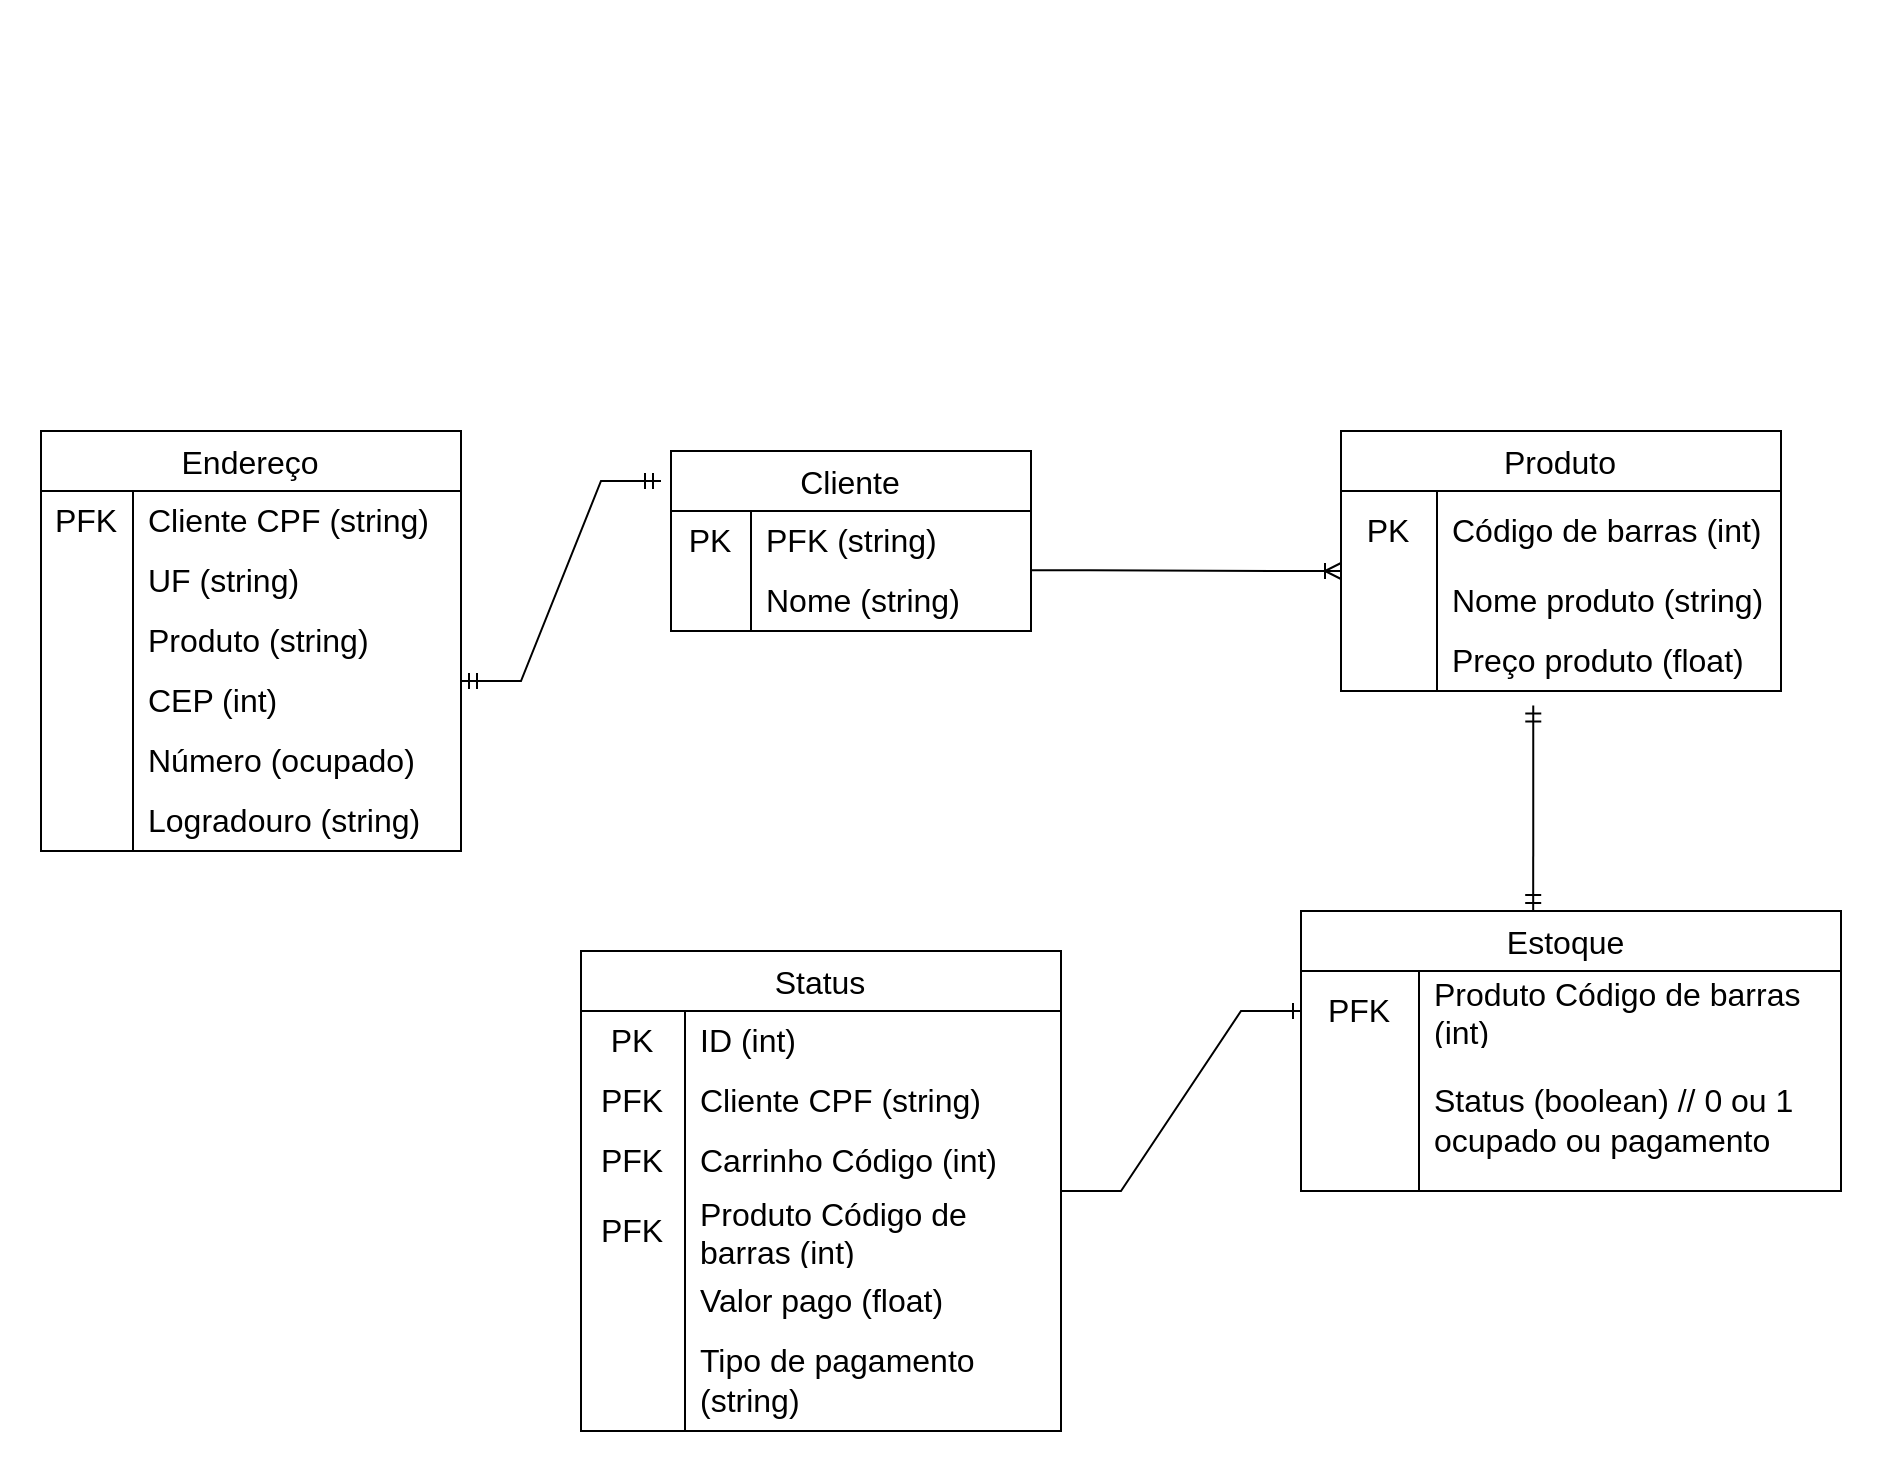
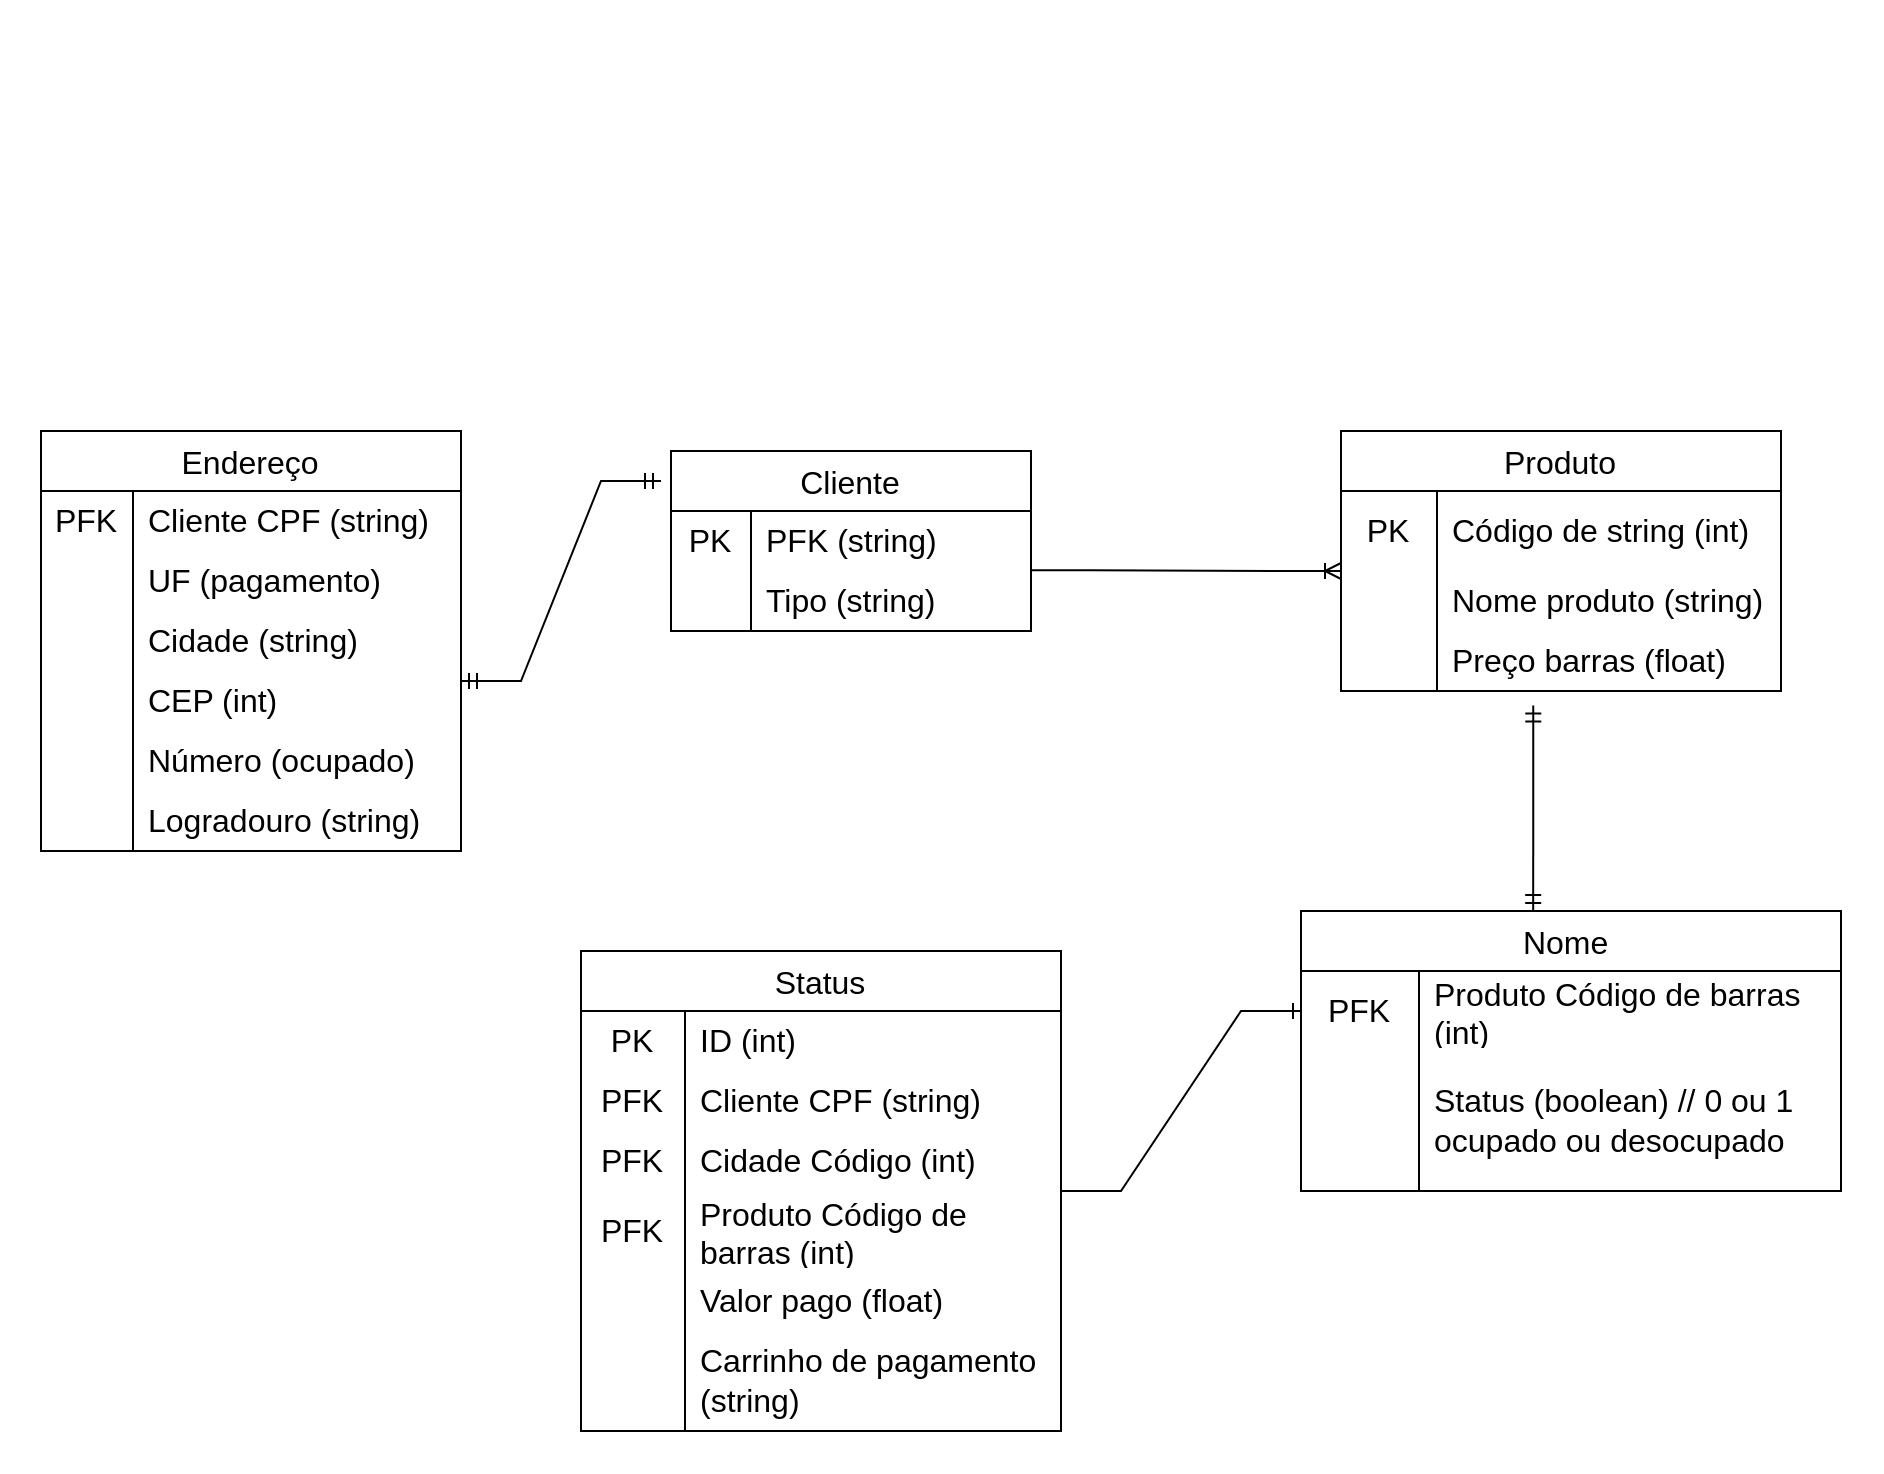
(1617, 531) -> (1617, 531)
(239, 581) -> (270, 581)
(875, 601) -> (871, 601)
(284, 641) -> (271, 641)
(1617, 661) -> (1617, 661)
(1570, 943) -> (1570, 943)
(1638, 1121) -> (1638, 1121)
(868, 1161) -> (850, 1161)
(881, 1381) -> (881, 1381)
